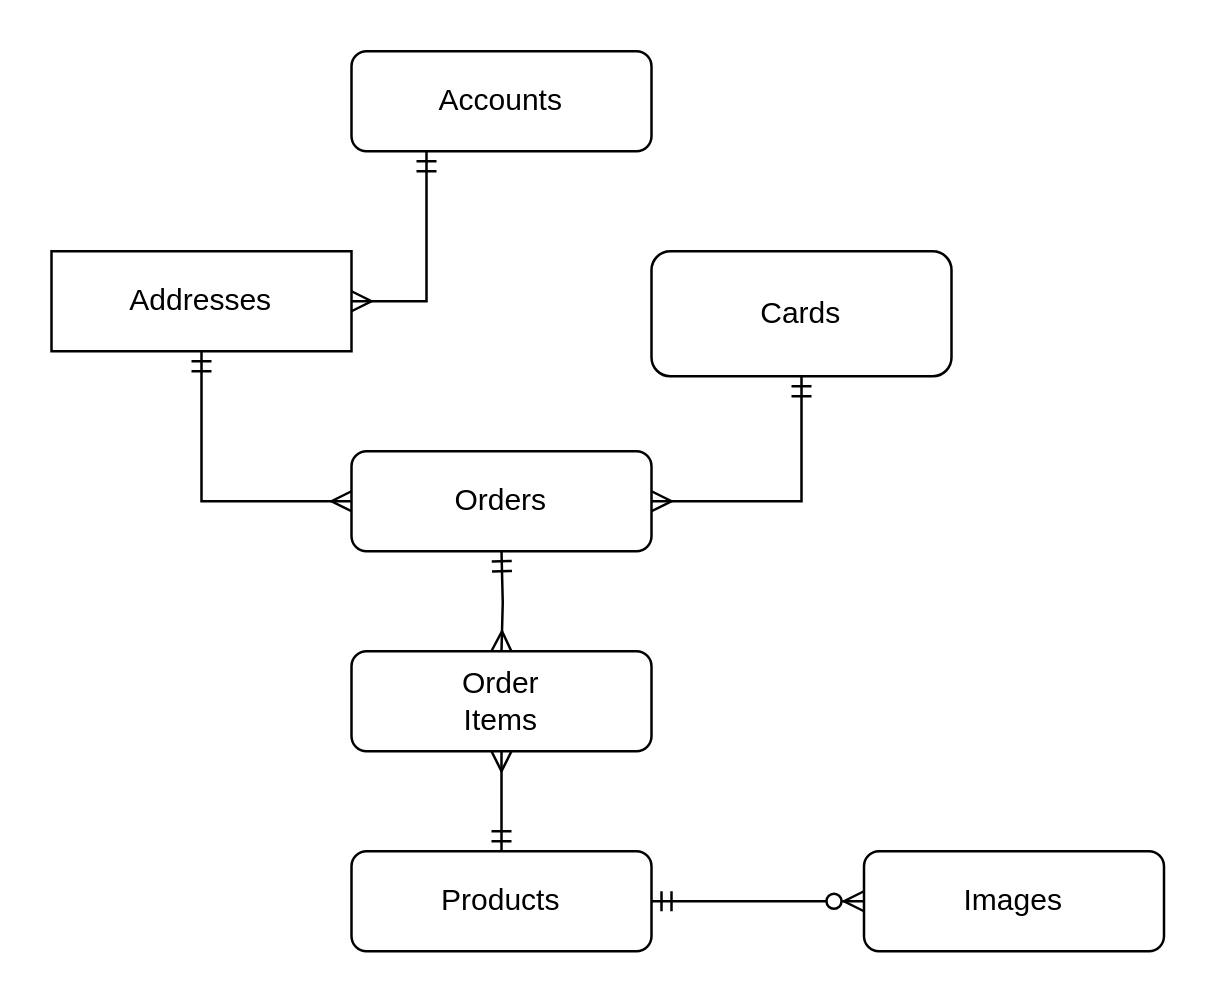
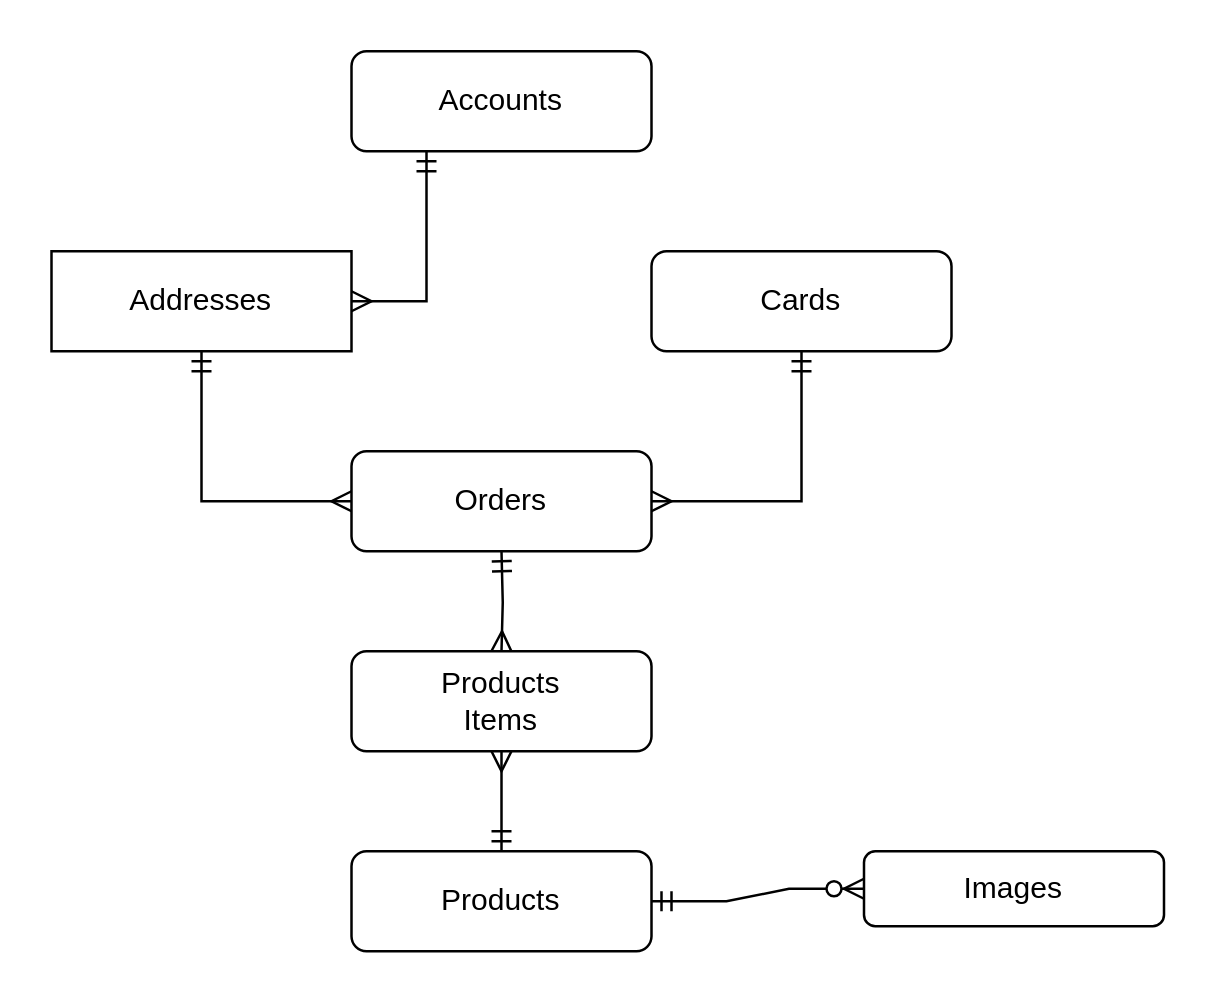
(801, 314) -> (801, 301)
(501, 701) -> (501, 701)
(1014, 901) -> (1014, 889)
